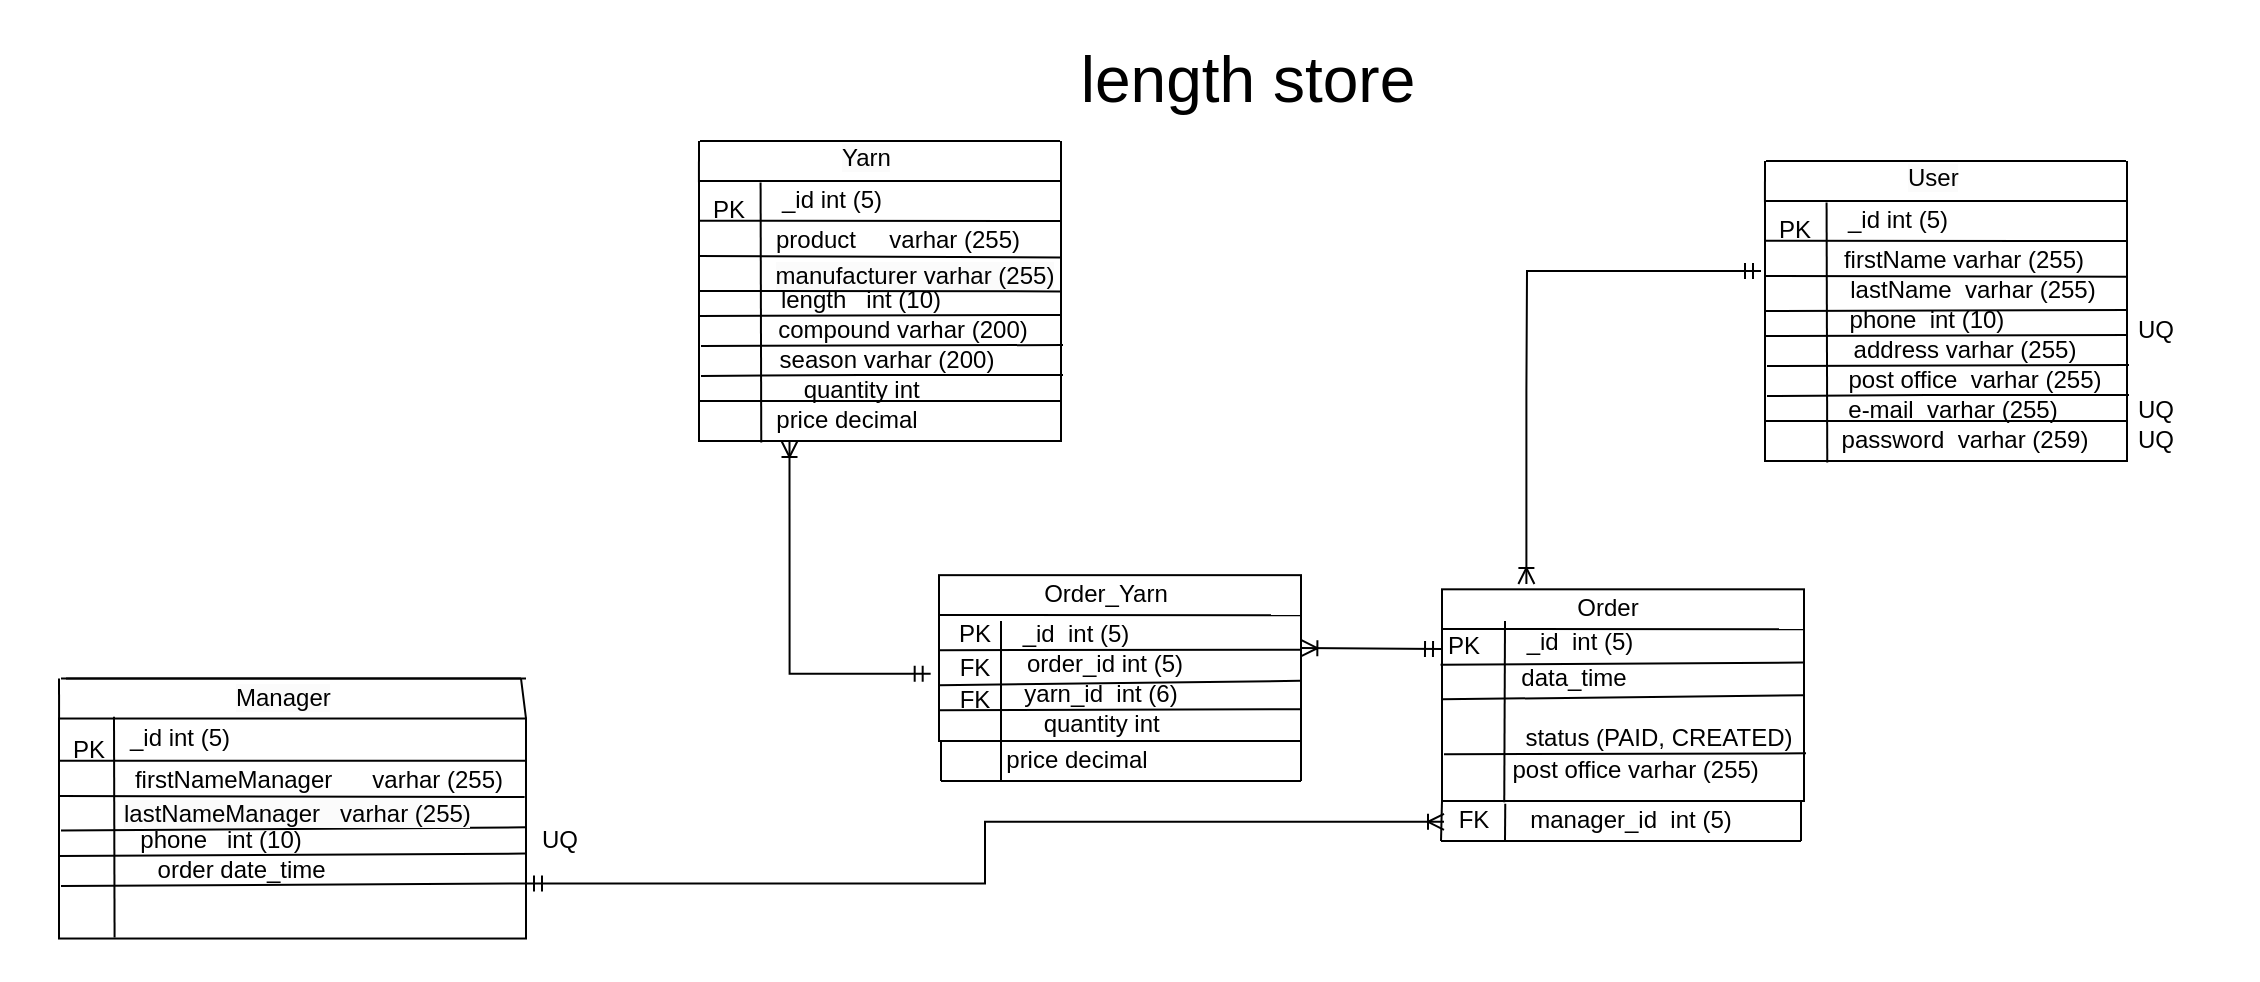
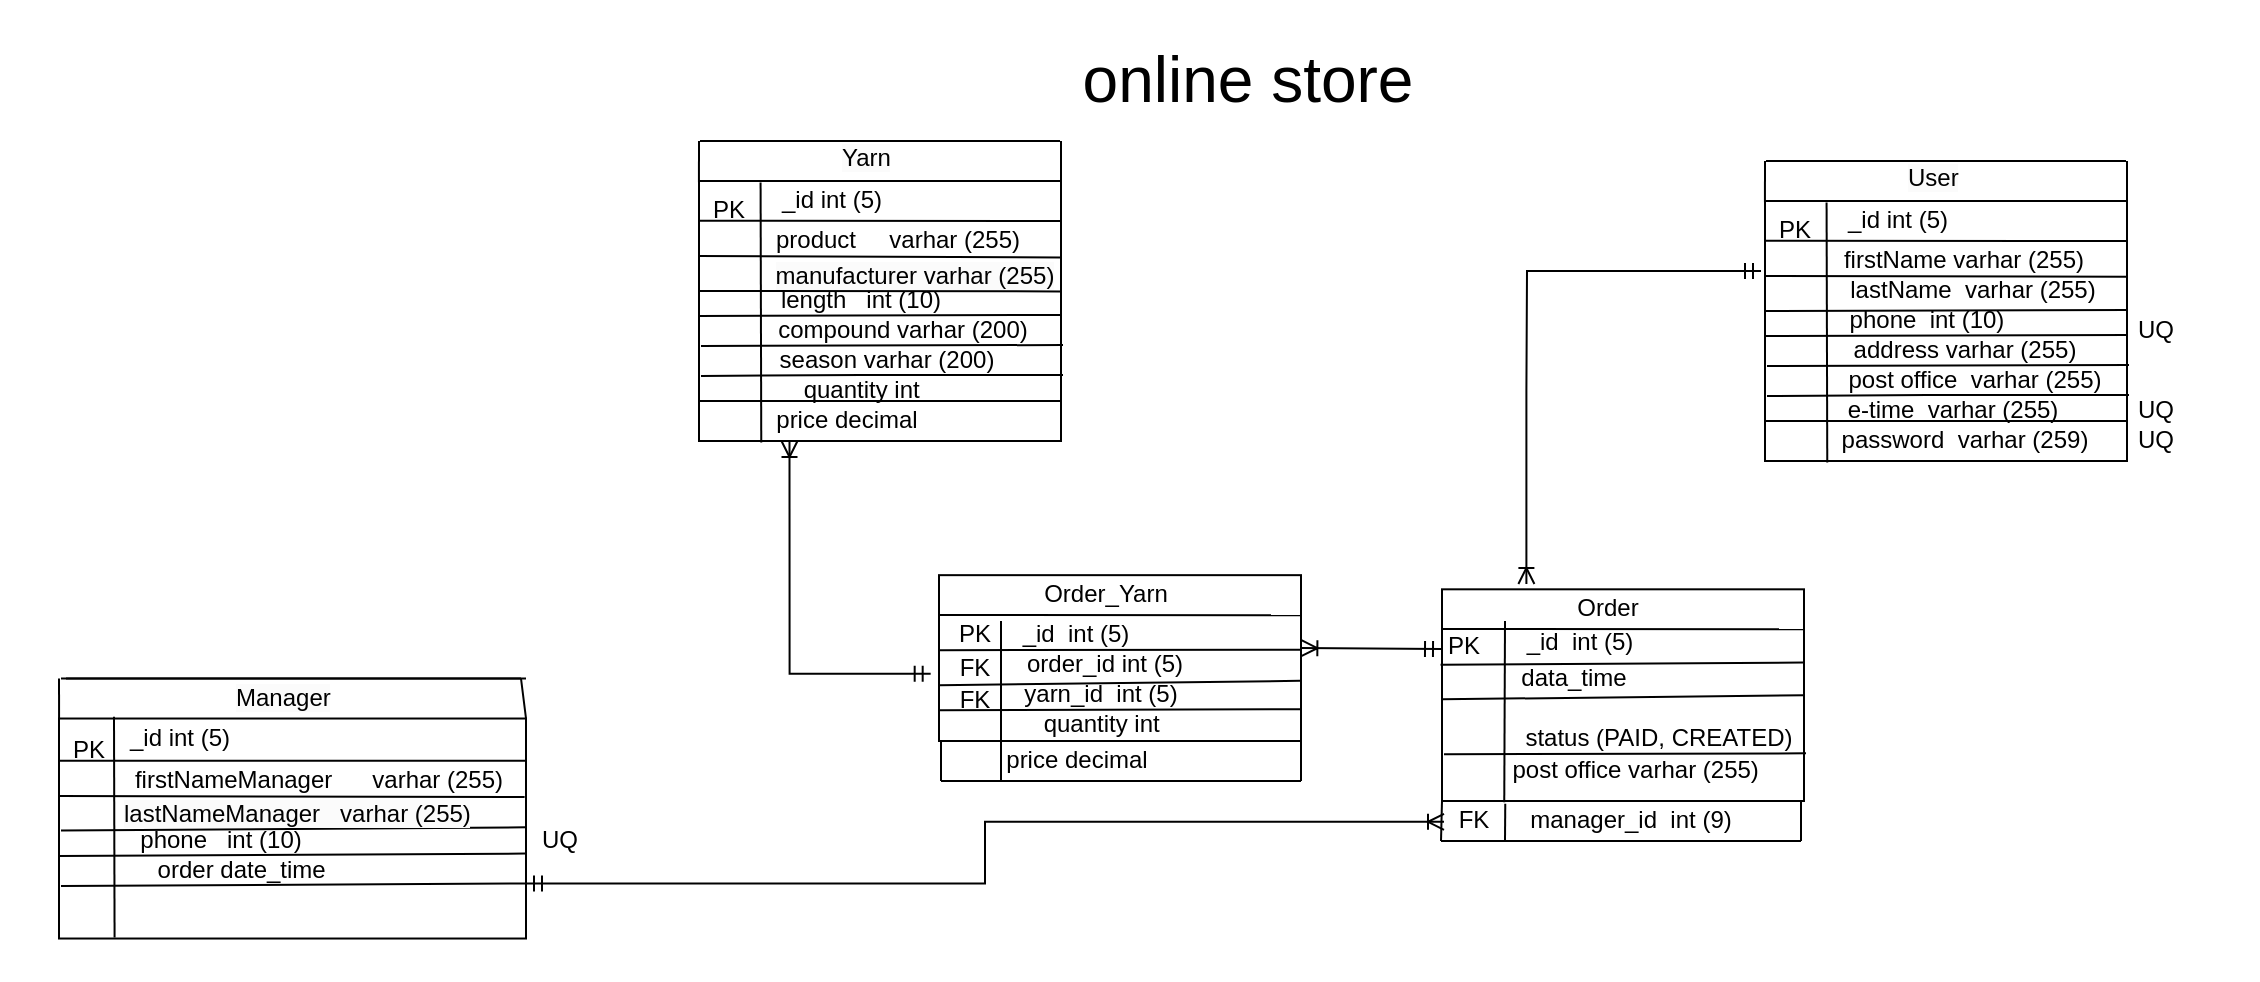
(1249, 81) -> (1249, 81)
(1954, 411) -> (1954, 411)
(1102, 695) -> (1102, 695)
(1632, 821) -> (1632, 821)
